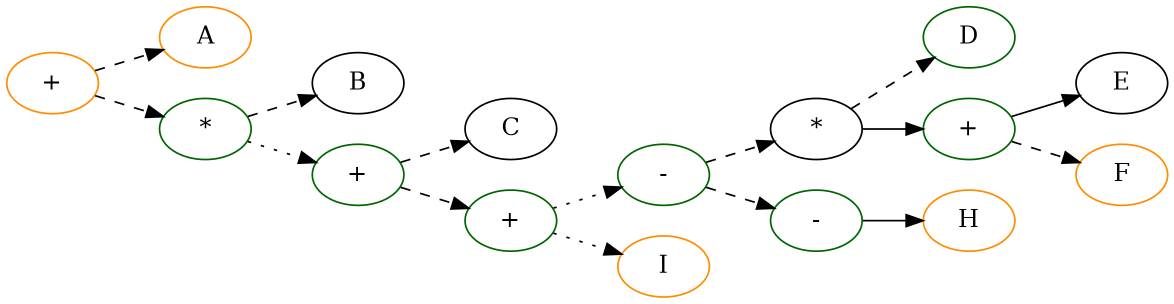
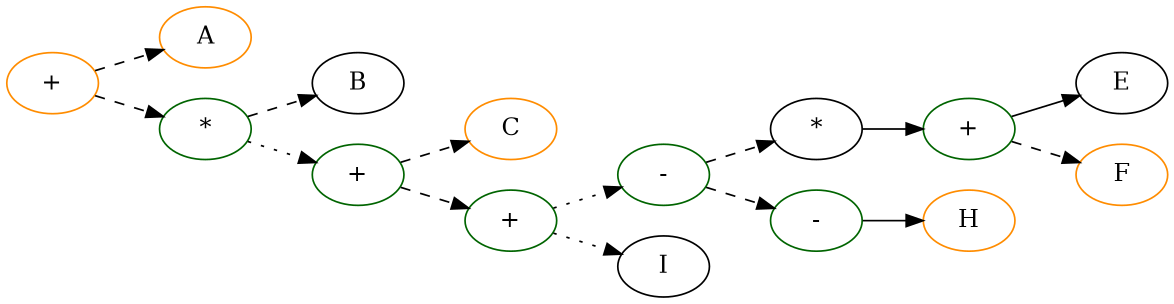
(969, 37) -> none
(511, 129) -> (511, 129)
(664, 266) -> (664, 266)
